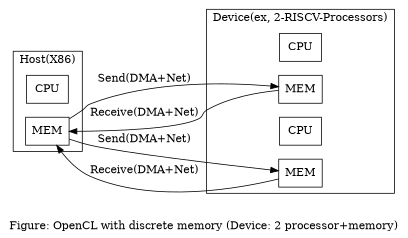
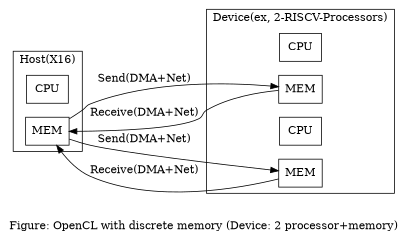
(48, 60) -> (48, 60)
